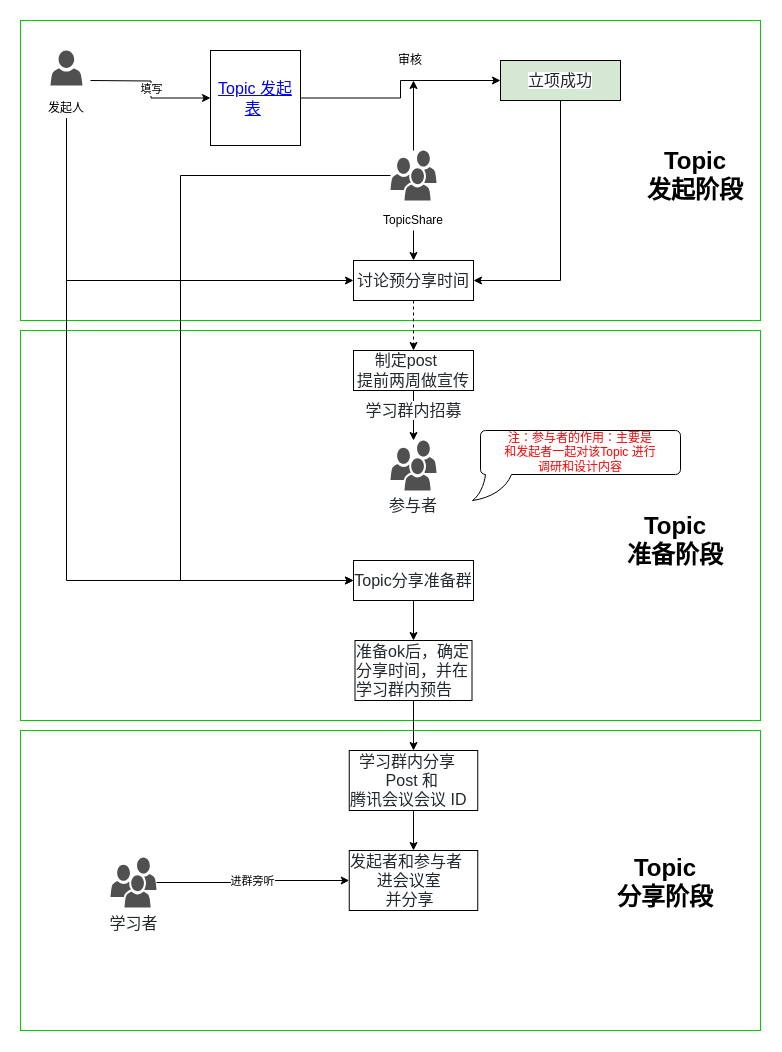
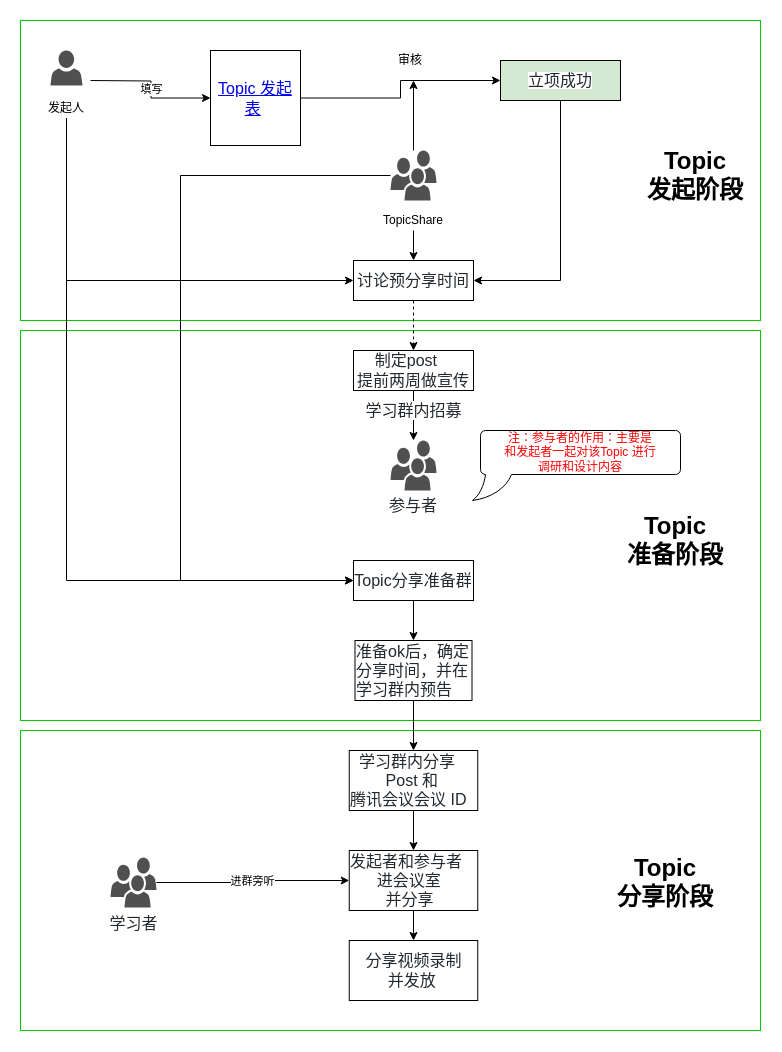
none -> (414, 922)
none -> (414, 971)
